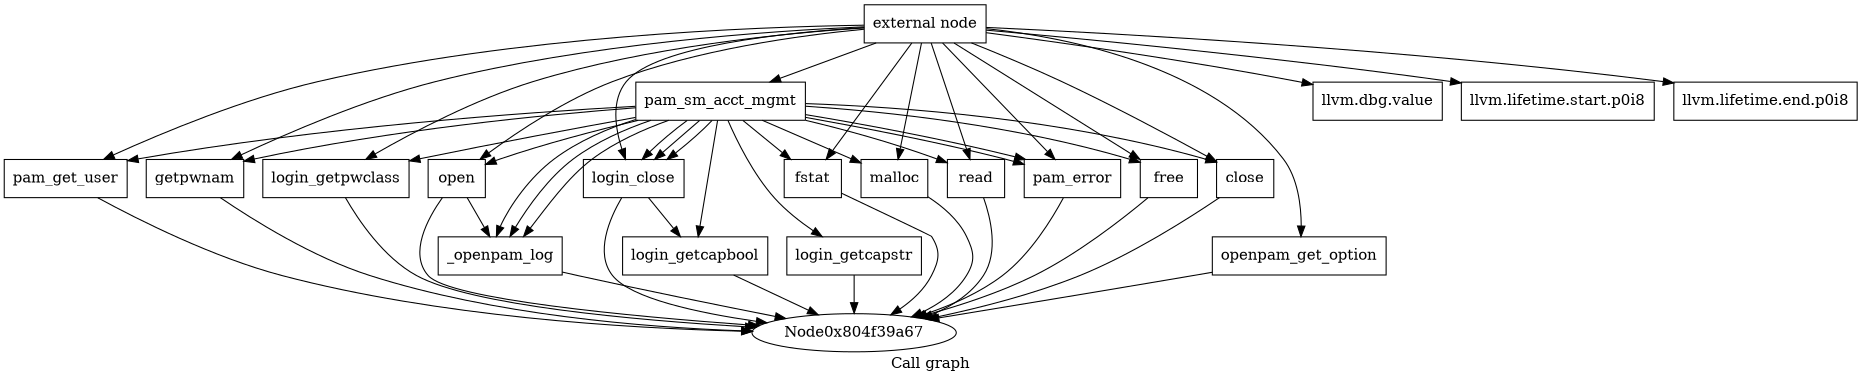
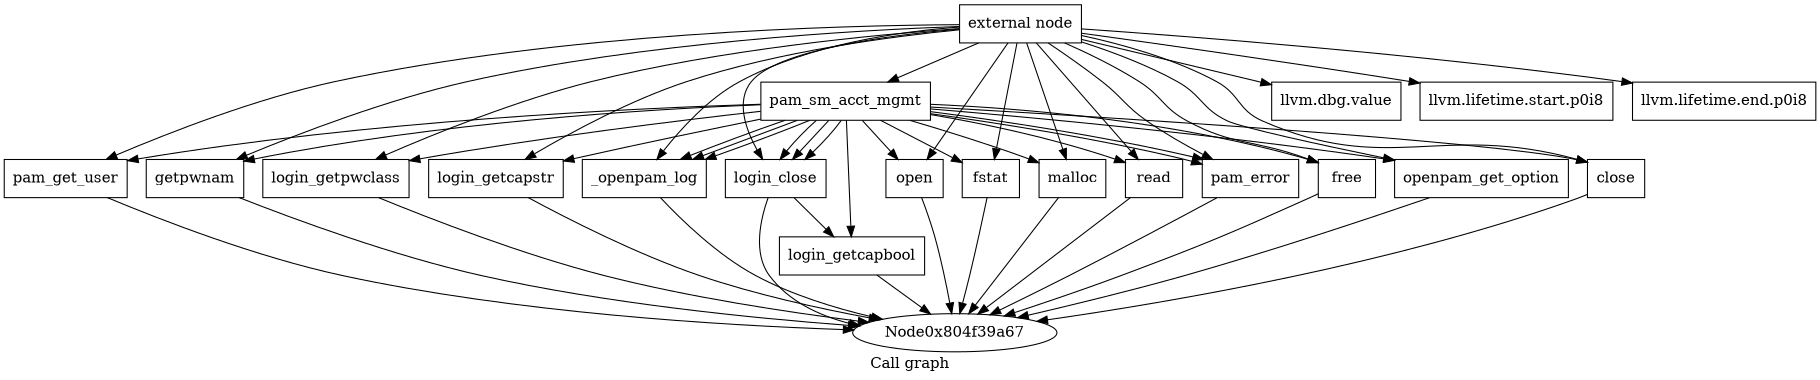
none -> (739, 67)
none -> (1078, 122)
(476, 213) -> (743, 80)
